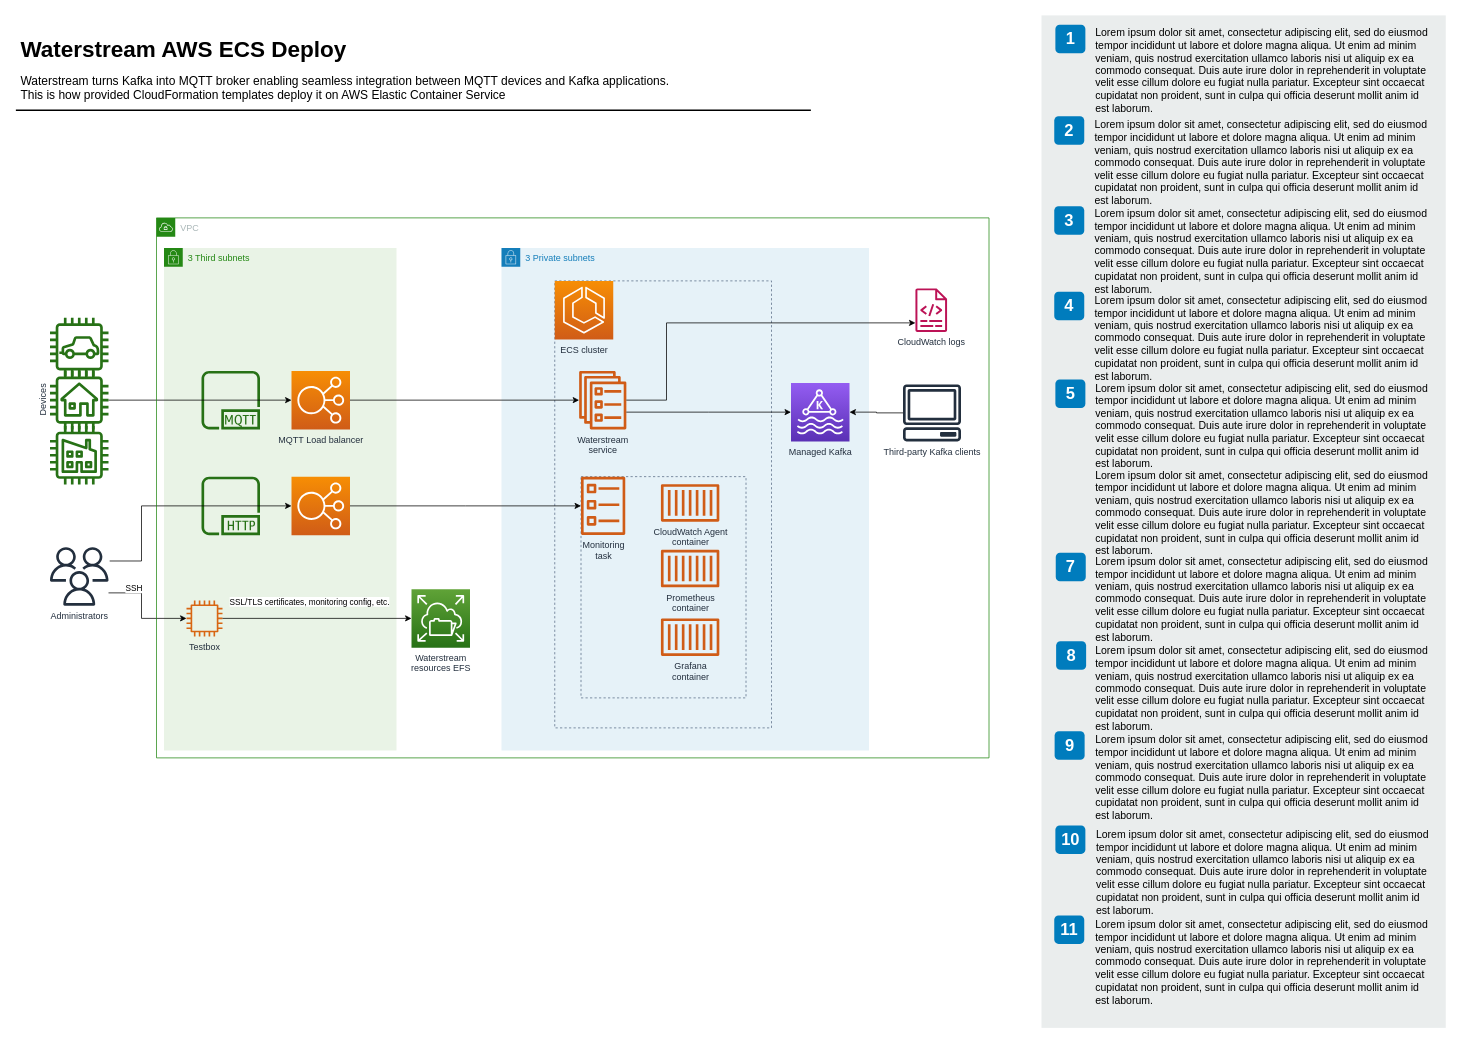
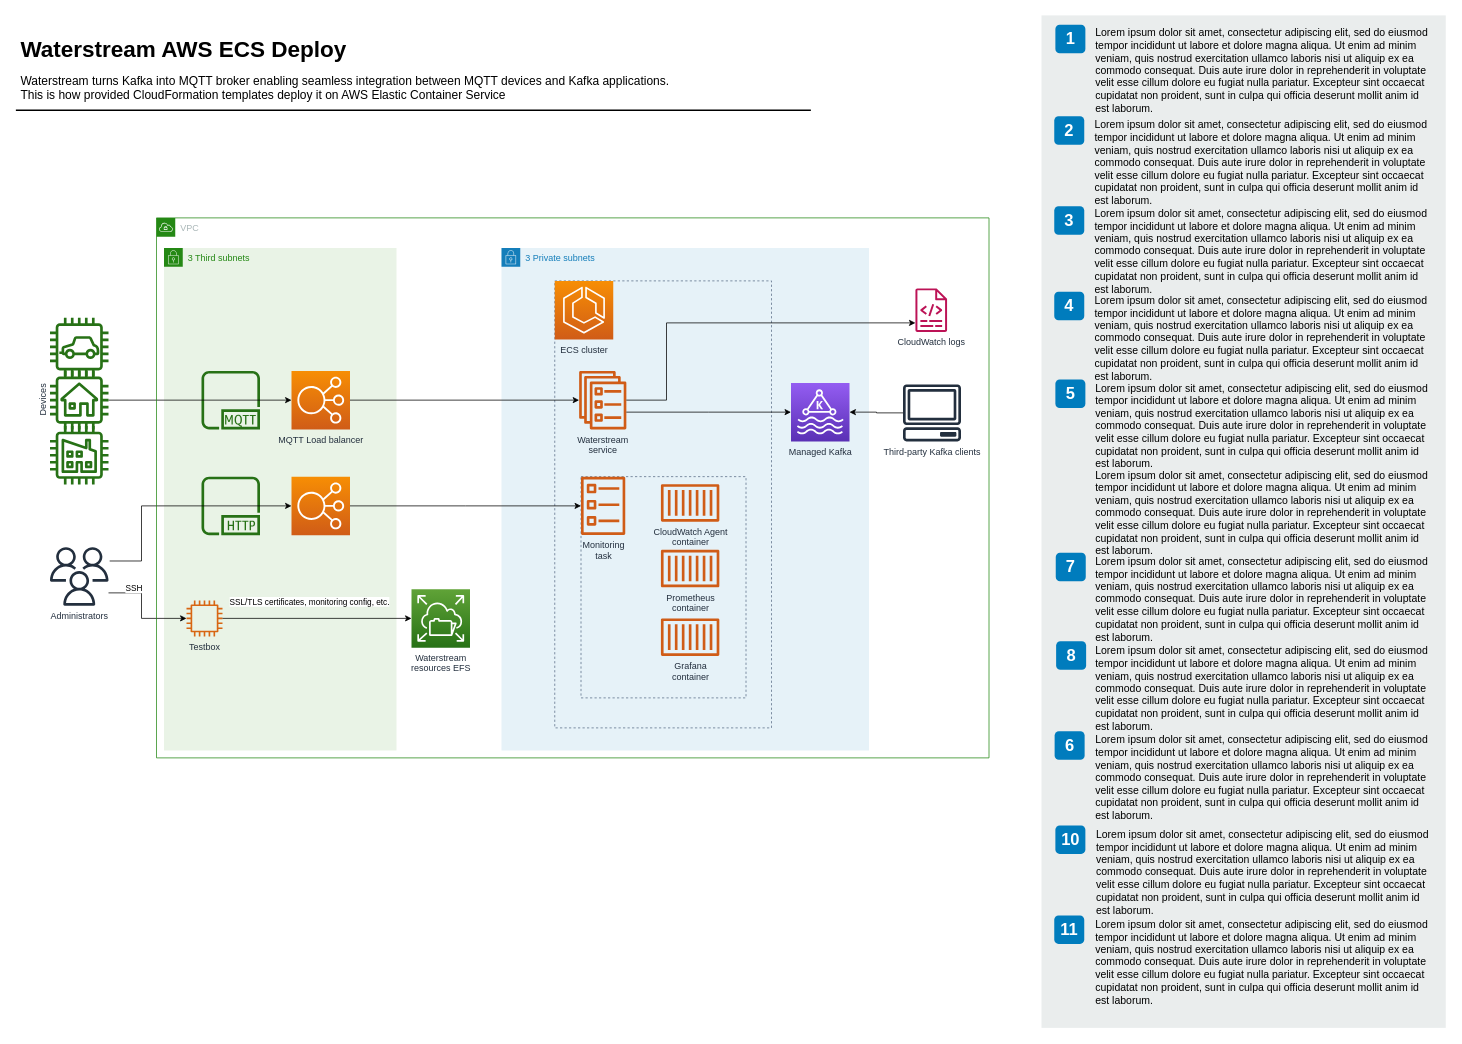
(1070, 746) -> (1070, 746)
